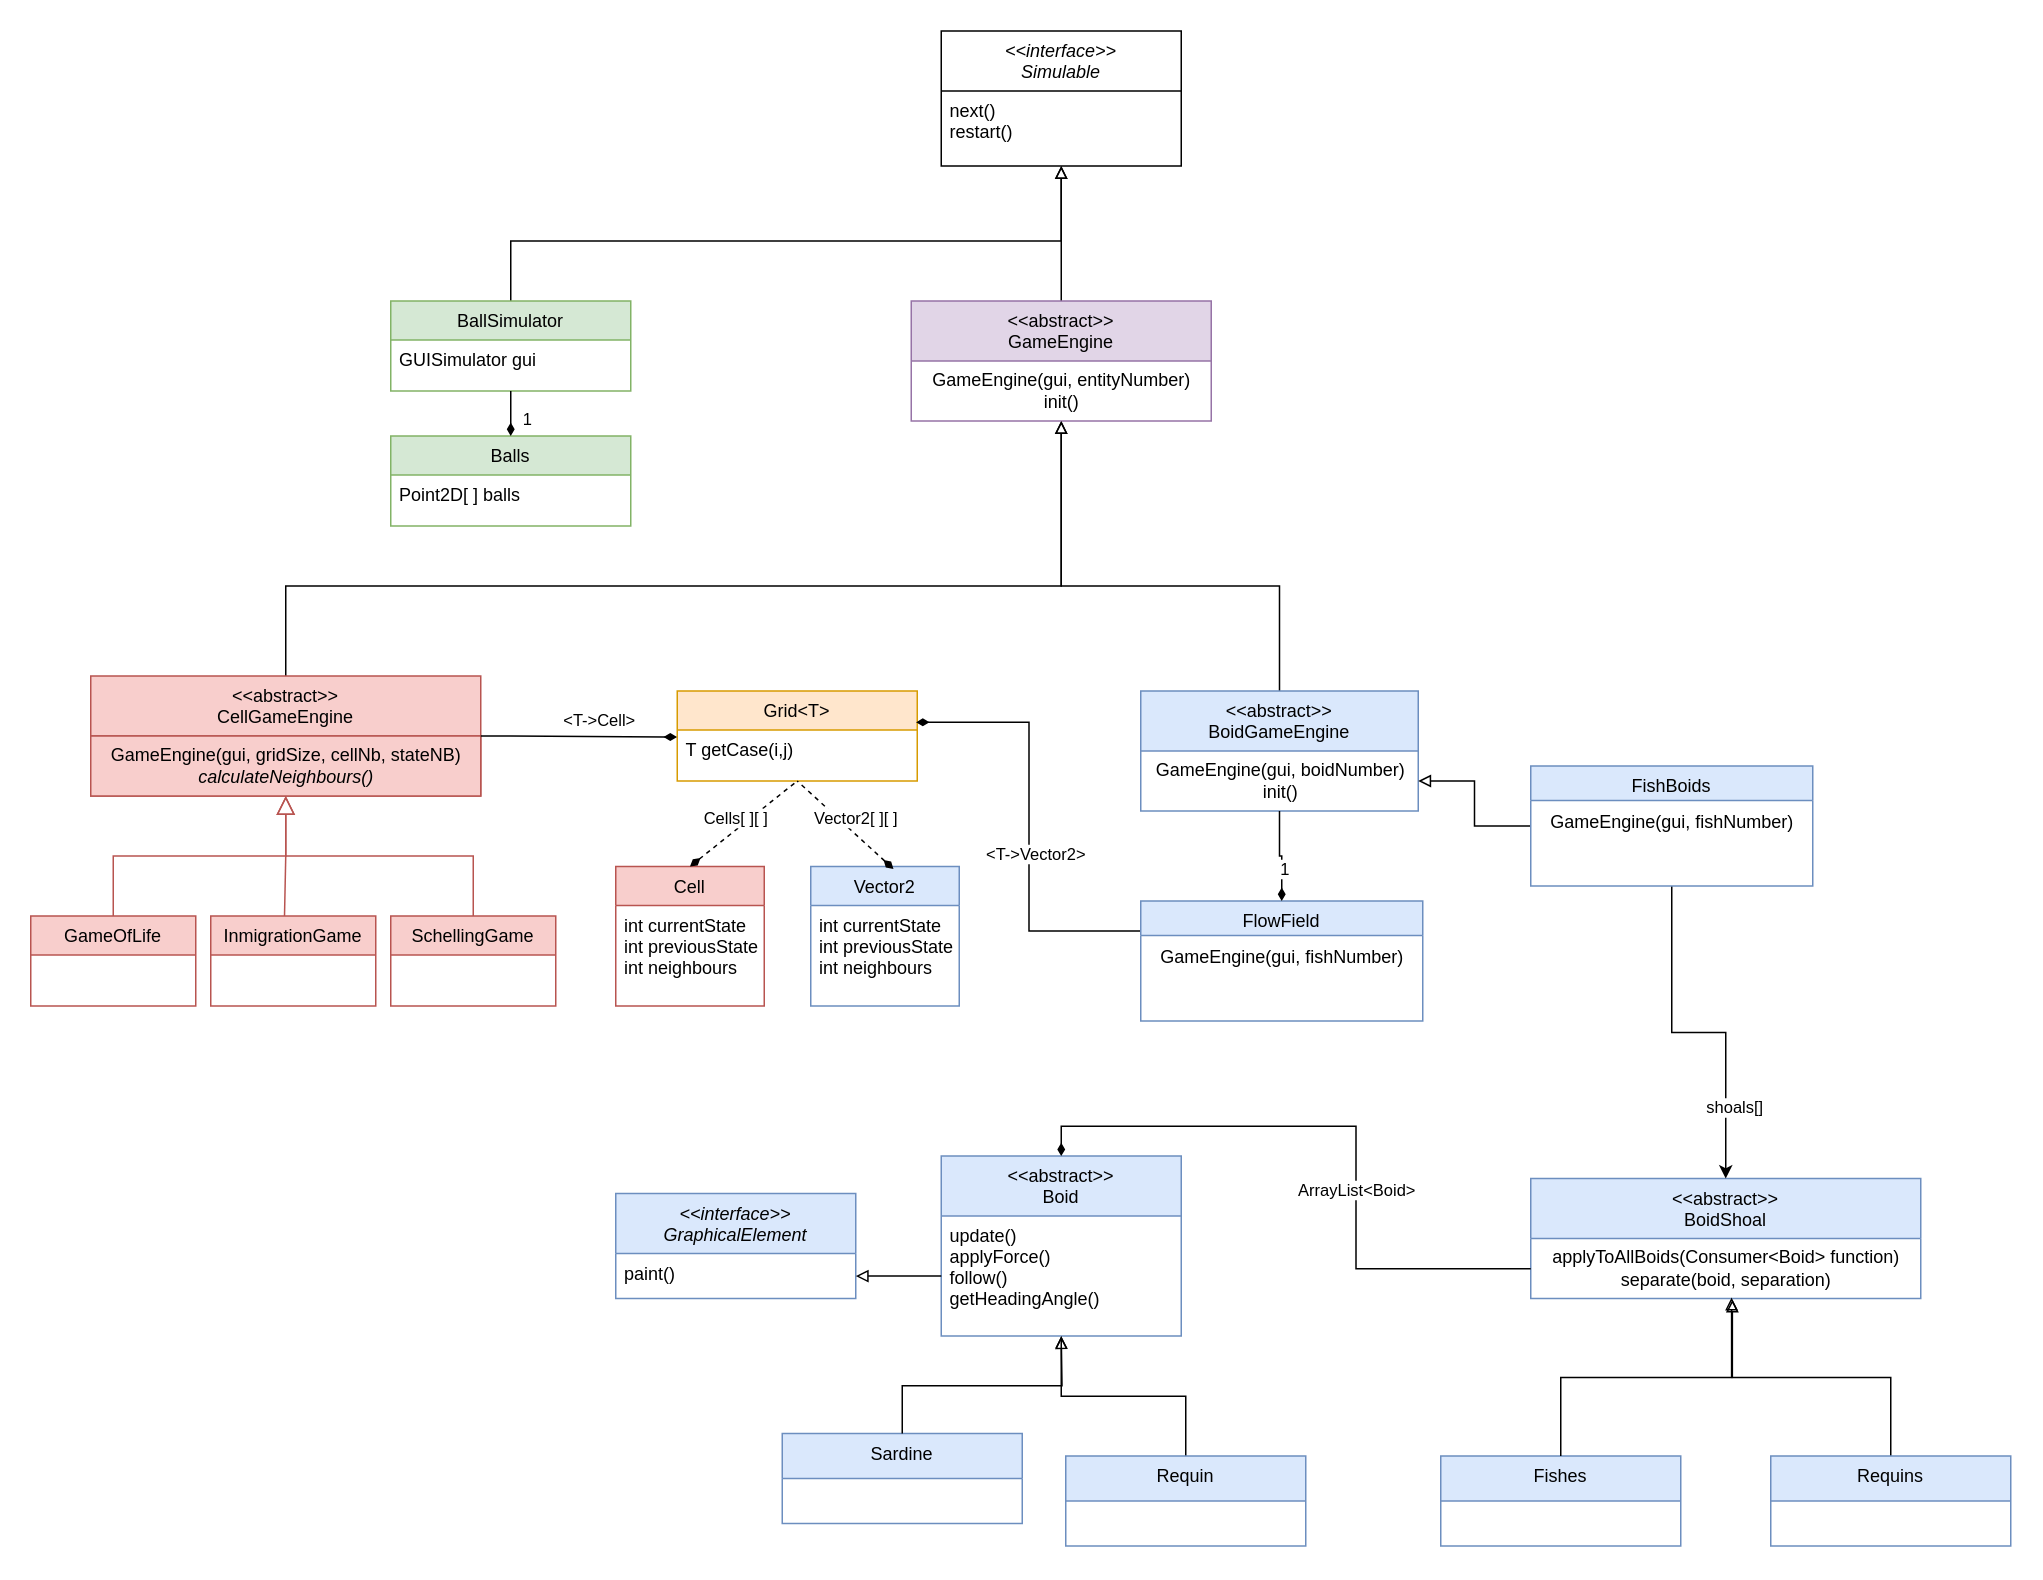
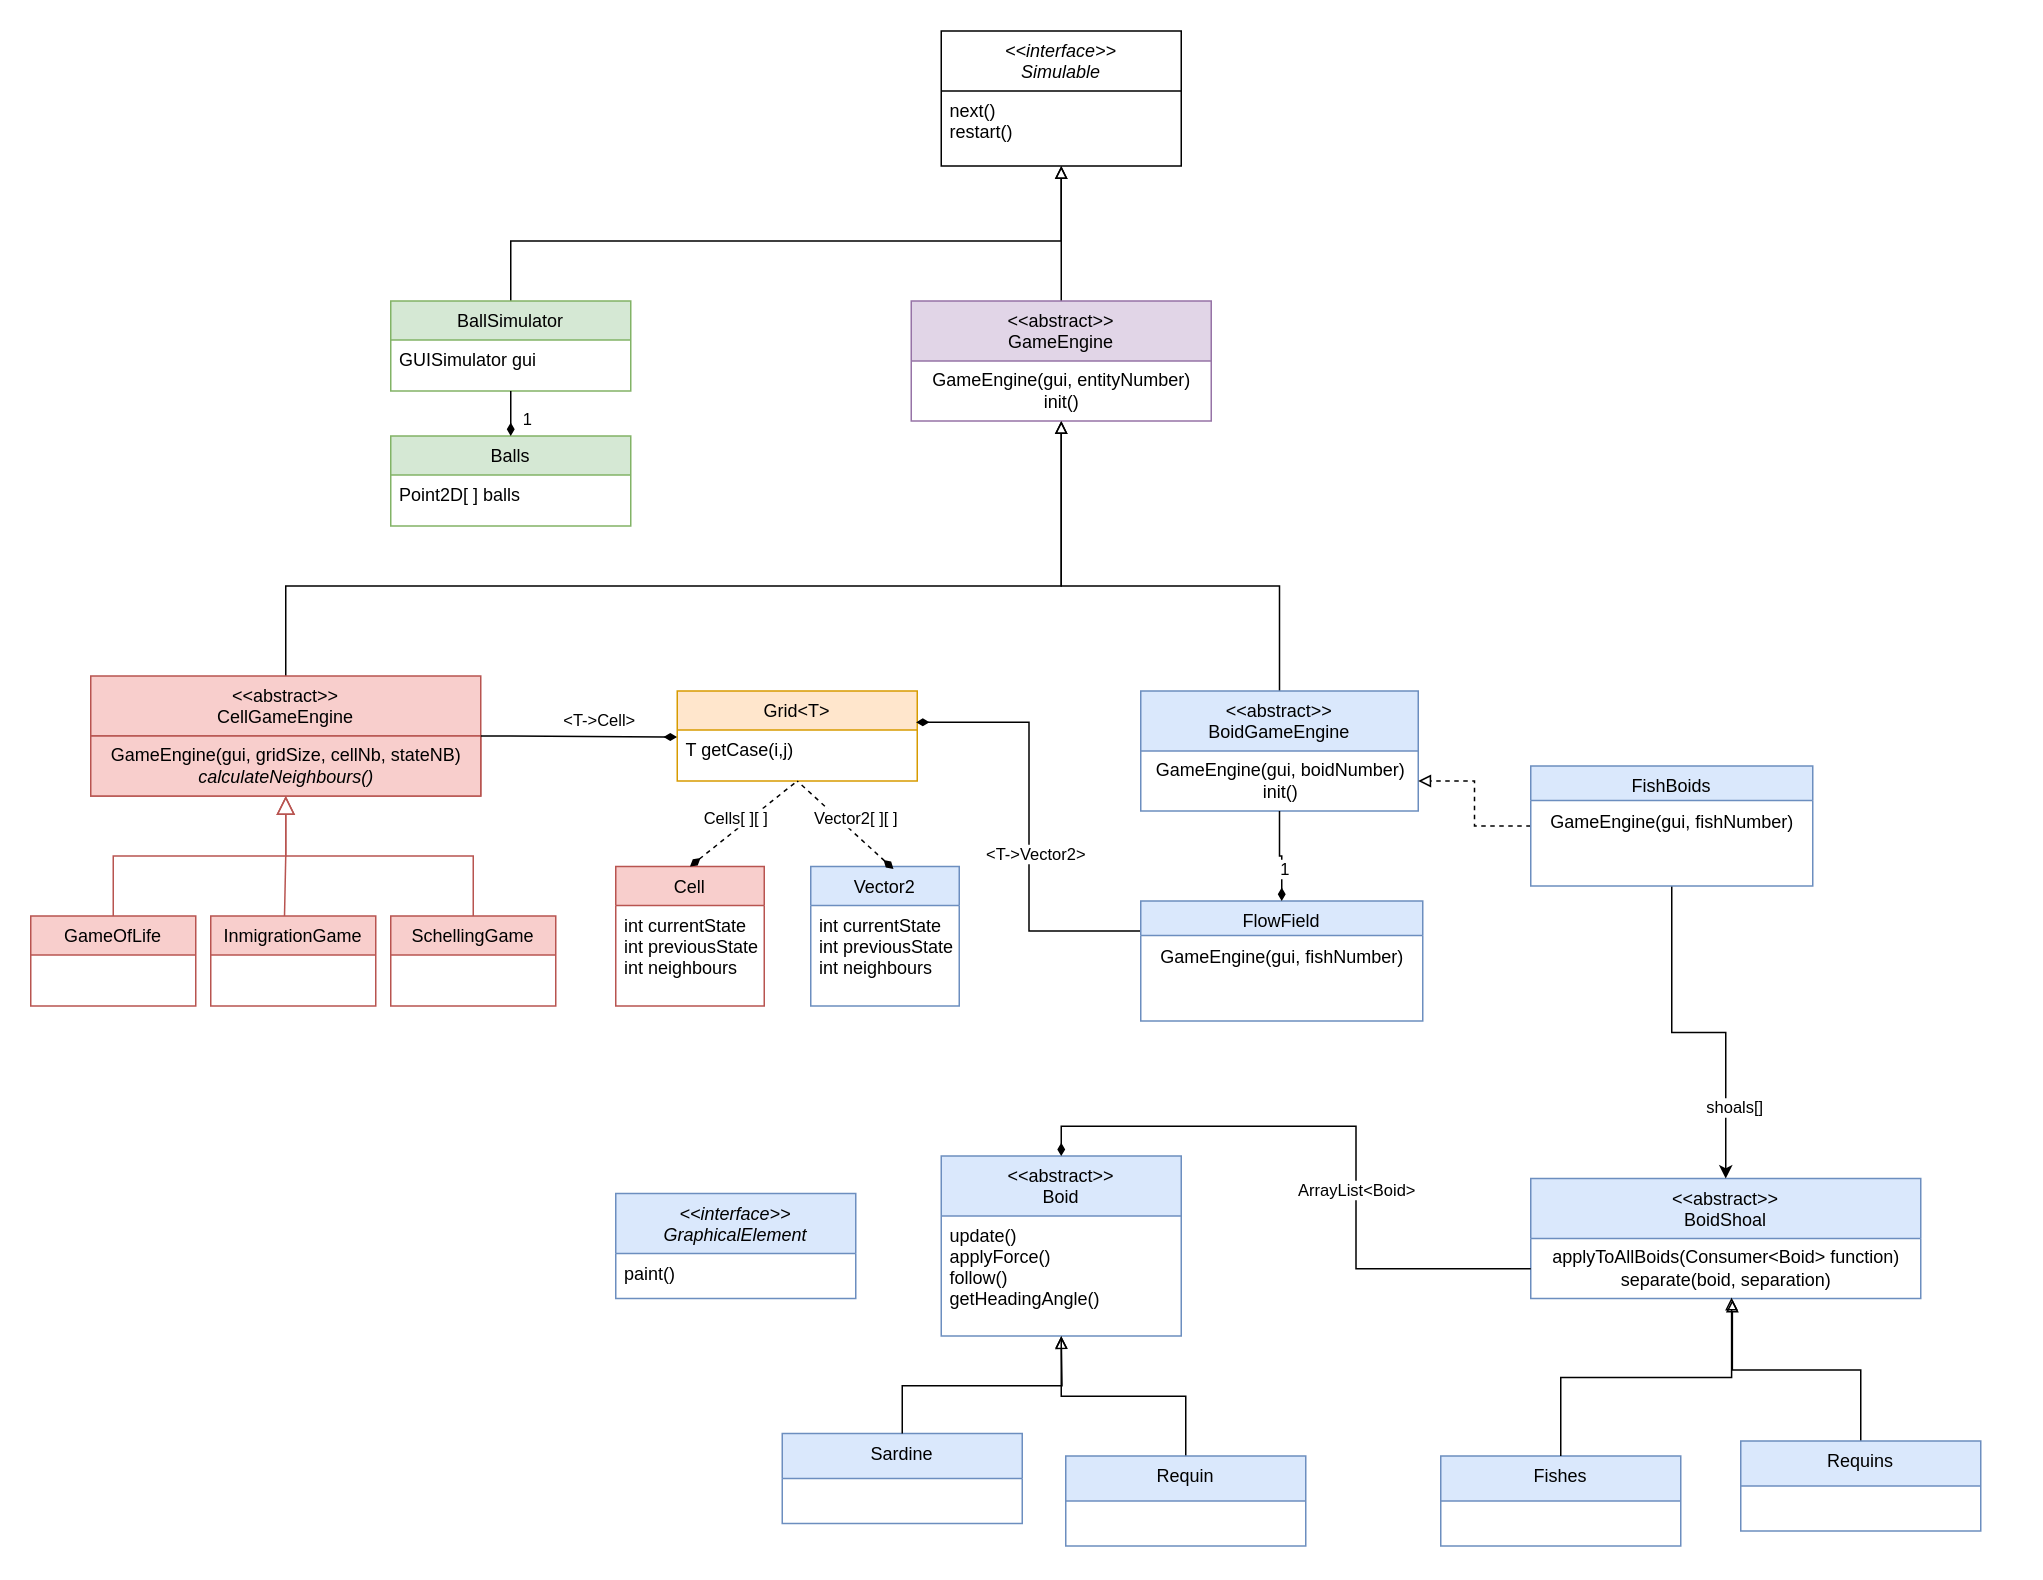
(1475, 808) -> (1475, 808)
(904, 1276) -> none
(1891, 1501) -> (1861, 1486)
